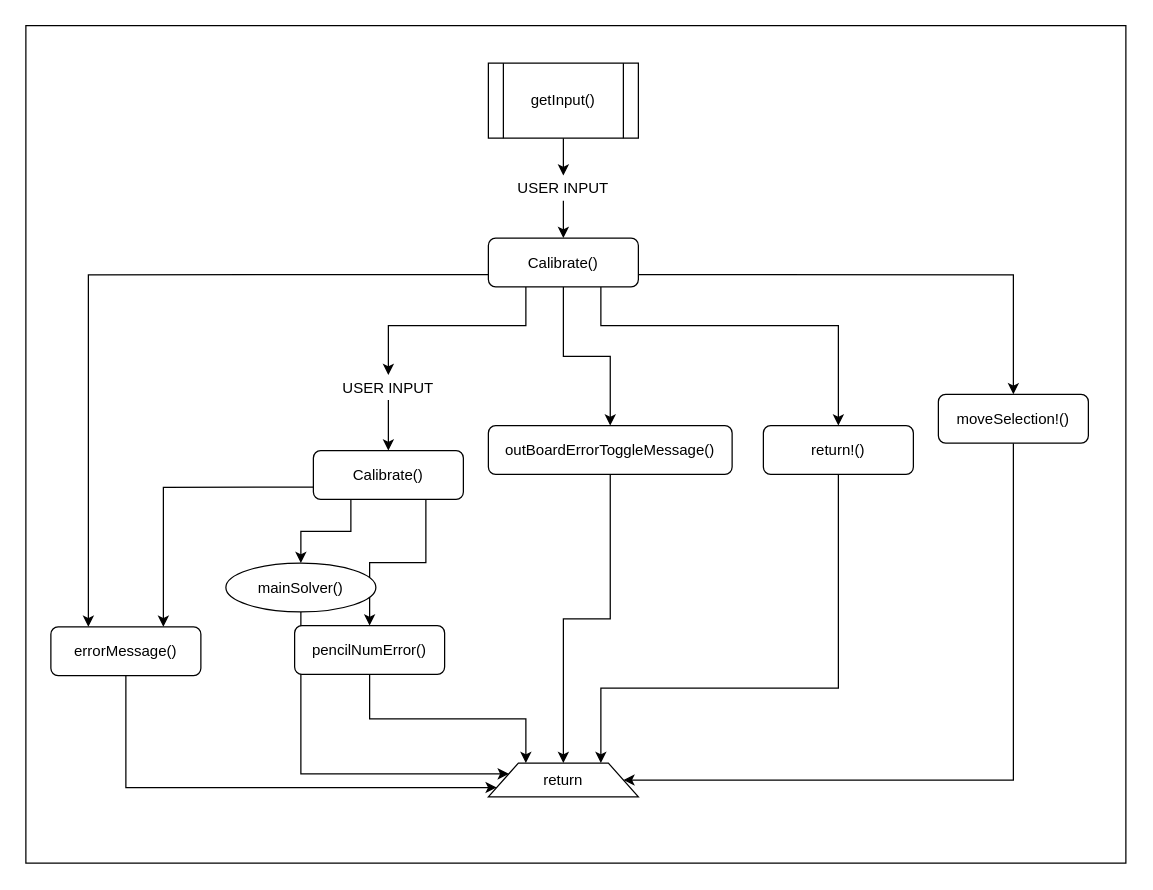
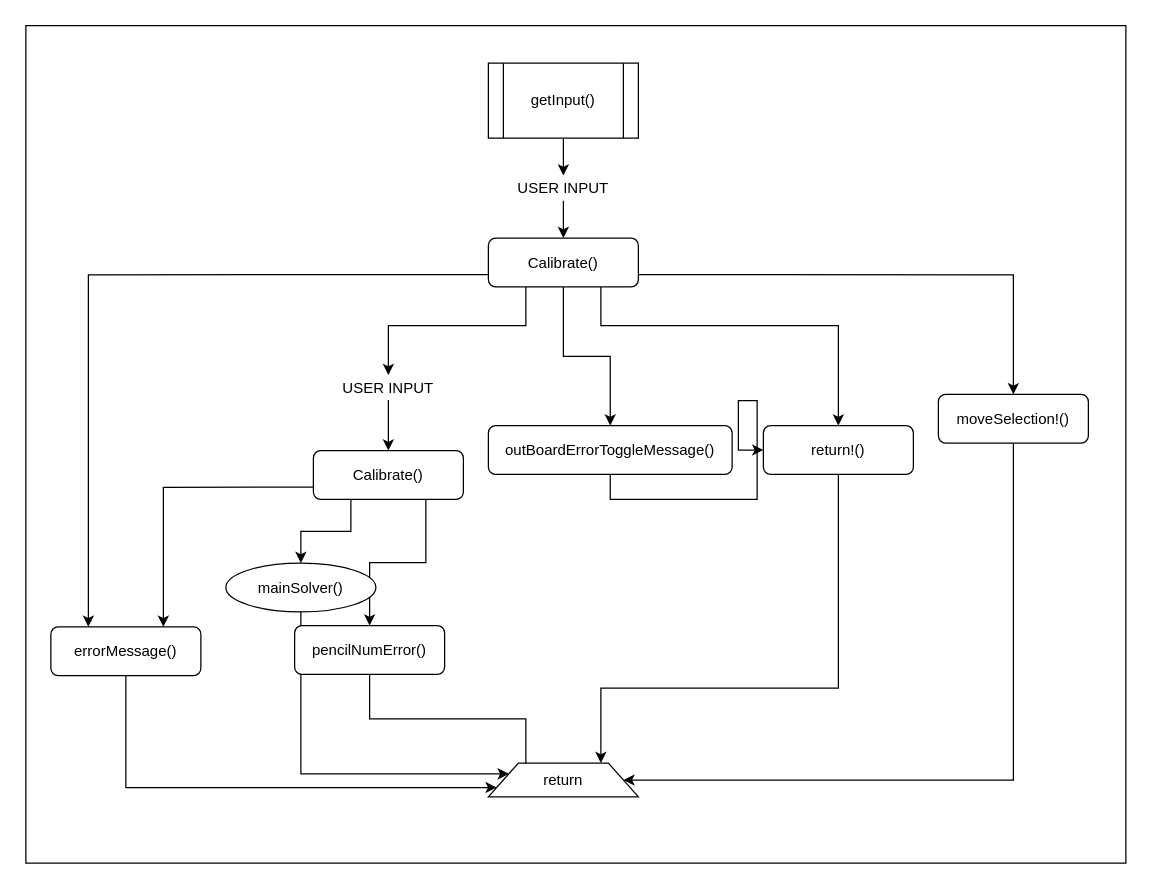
(579, 619) -> (757, 482)
(526, 753) -> (526, 756)
